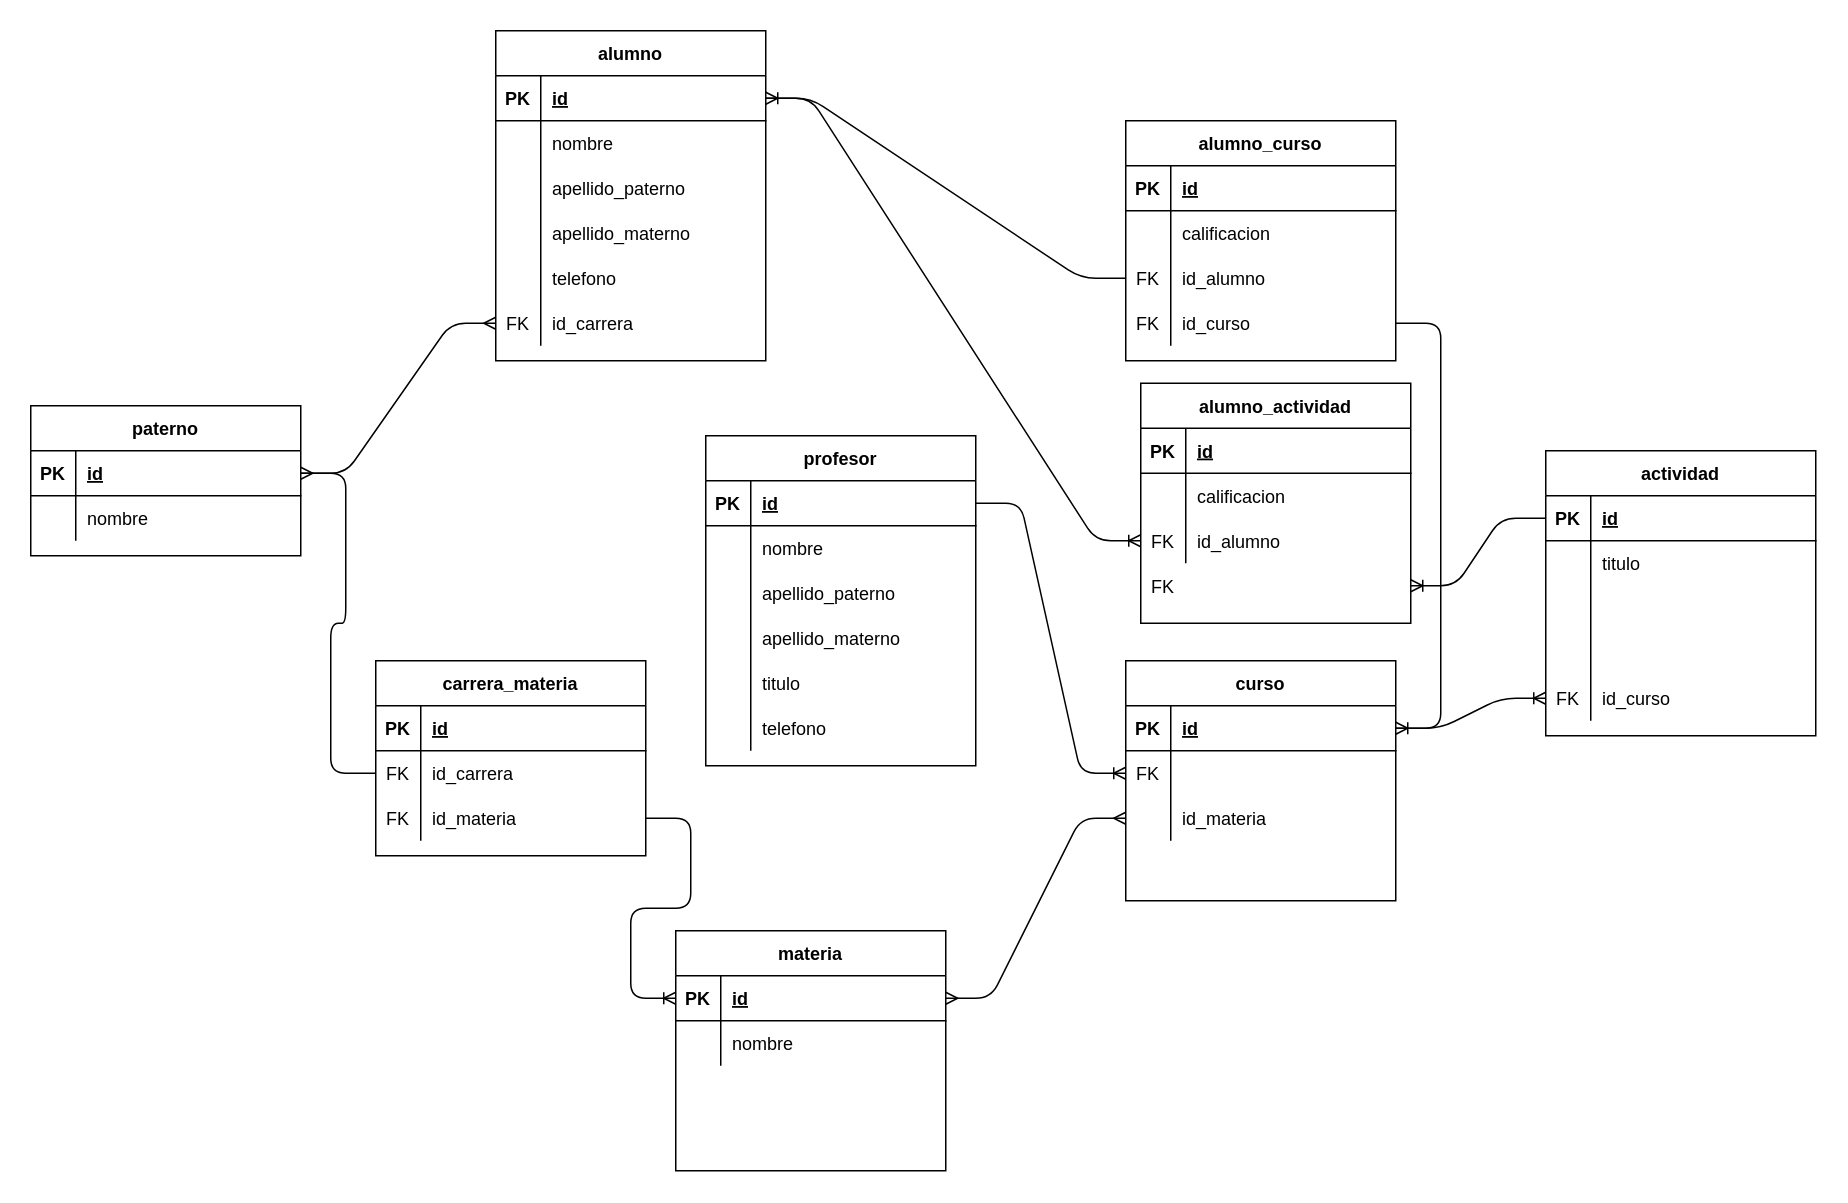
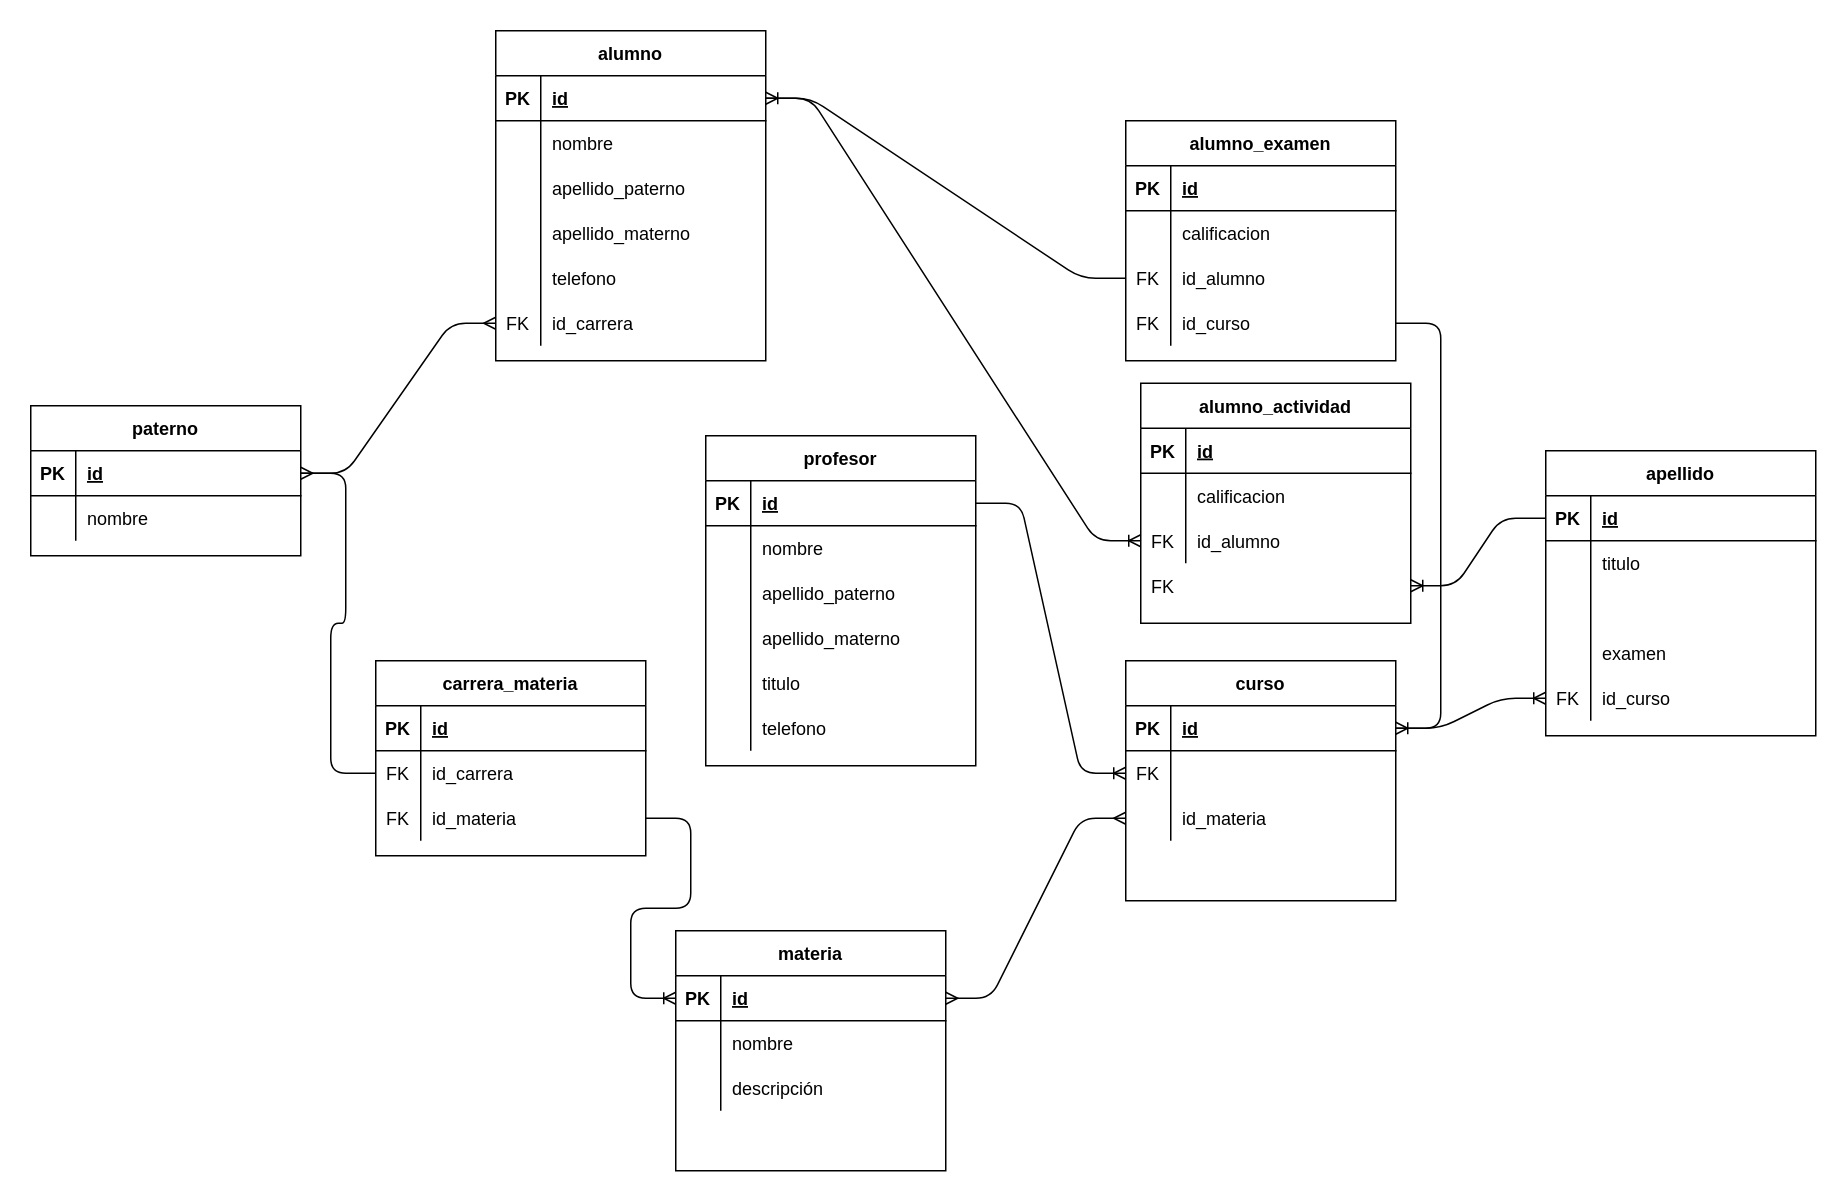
(1260, 144) -> (1260, 144)
(1680, 474) -> (1680, 474)
none -> (1703, 653)
none -> (833, 1088)
